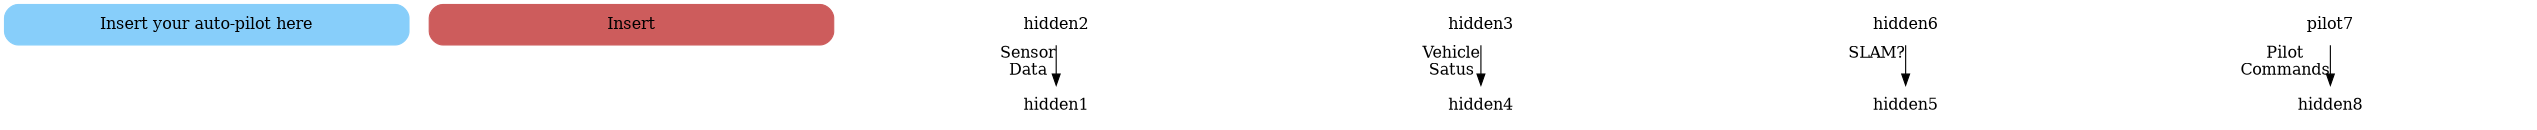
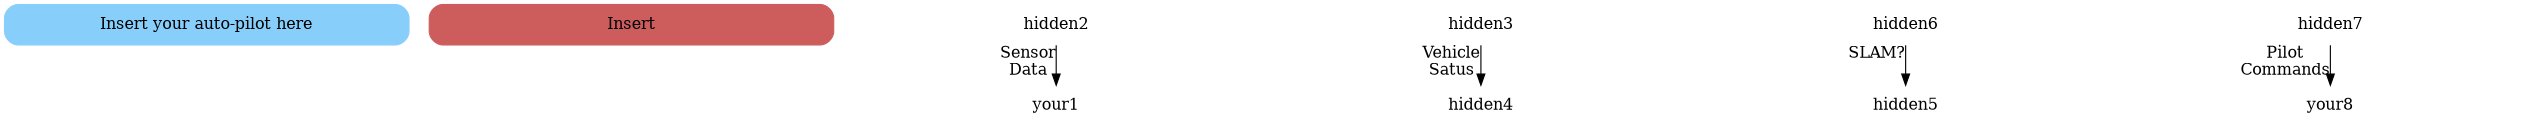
(2330, 25) -> (2330, 25)
(1056, 106) -> (1056, 106)
(2330, 106) -> (2330, 106)
